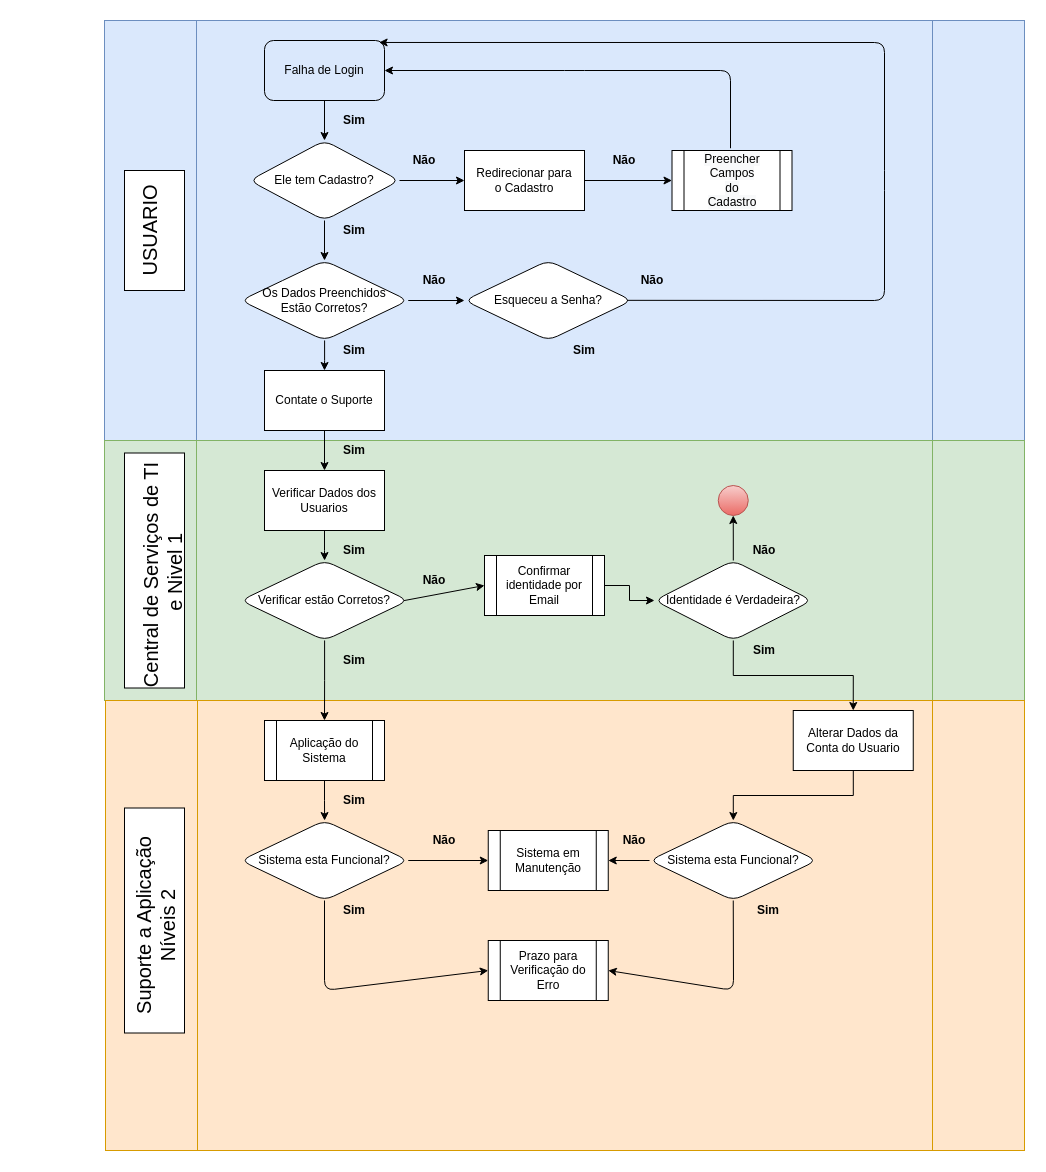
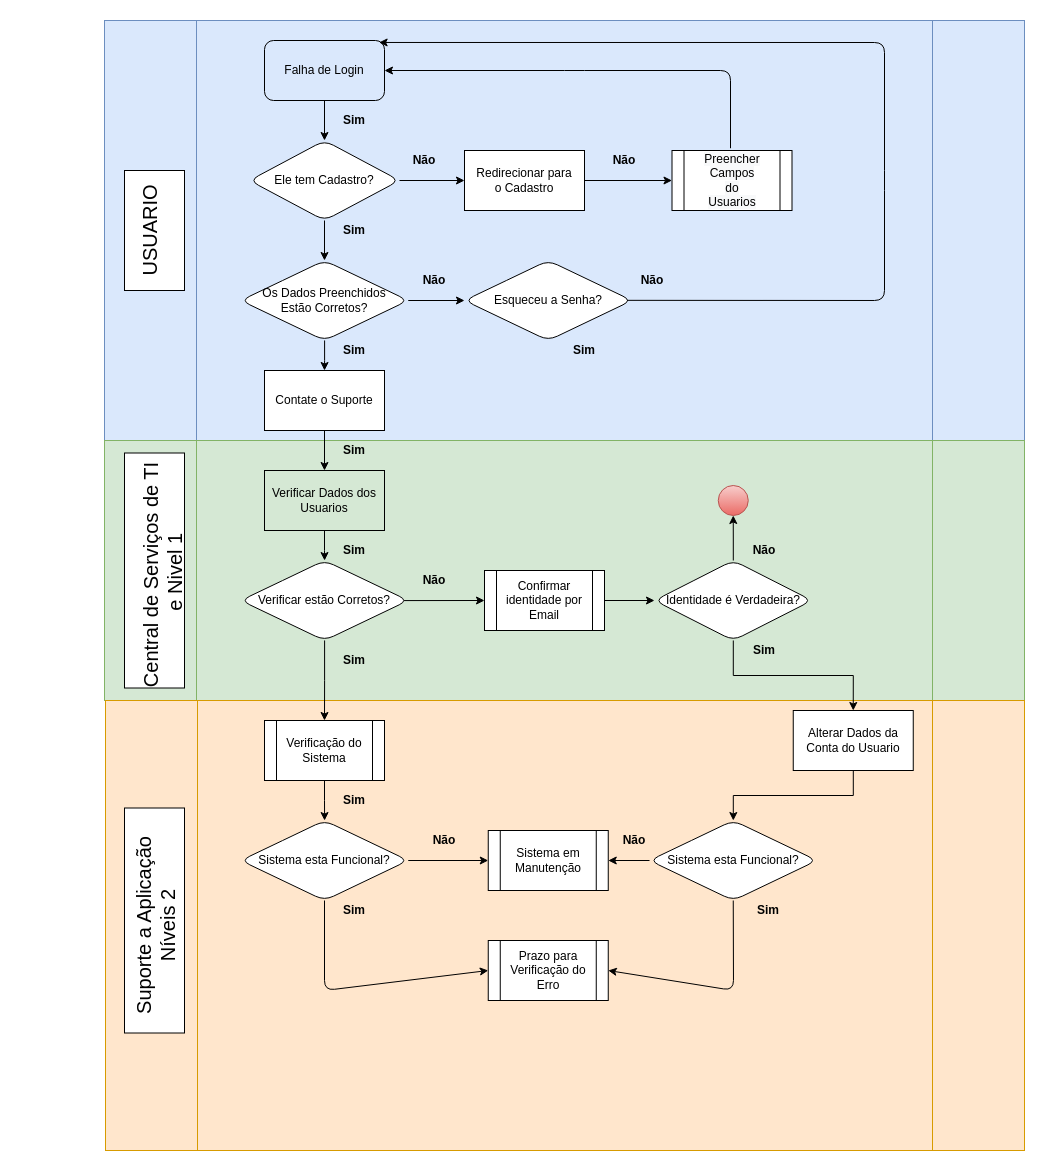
(733, 181) -> (733, 181)
(325, 501) -> (325, 501)
(545, 586) -> (545, 601)
(325, 751) -> (325, 751)
